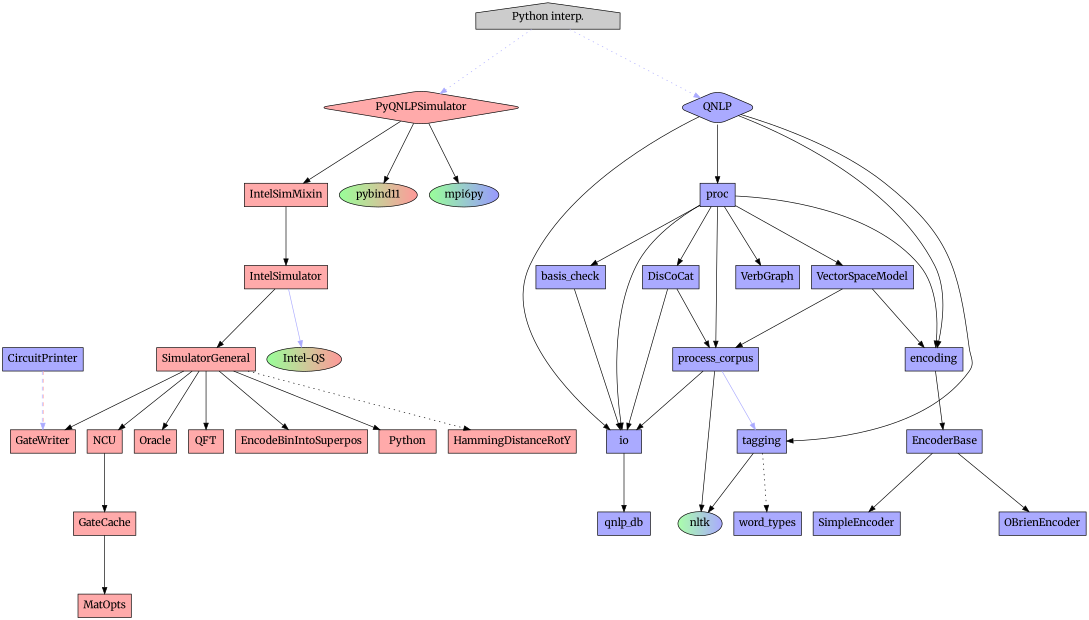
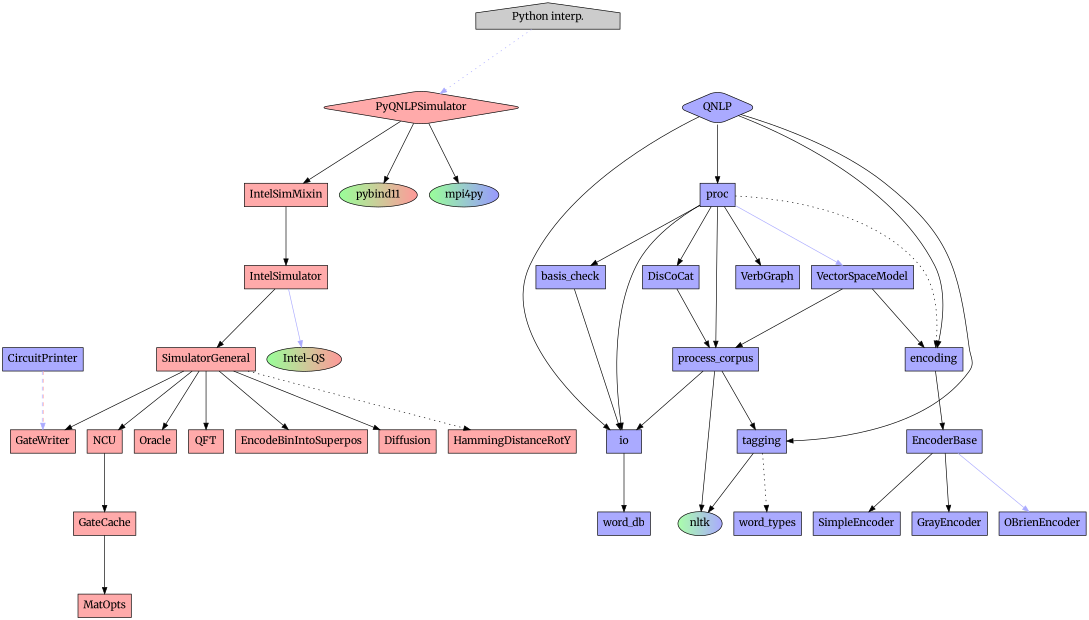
(632, 62) -> none
(464, 195) -> (464, 195)
(871, 228) -> (871, 228)
(786, 234) -> (786, 234)
(648, 356) -> none
(737, 398) -> (737, 398)
(408, 441) -> (408, 441)
(991, 480) -> (991, 480)
(624, 524) -> (624, 524)
none -> (950, 524)
